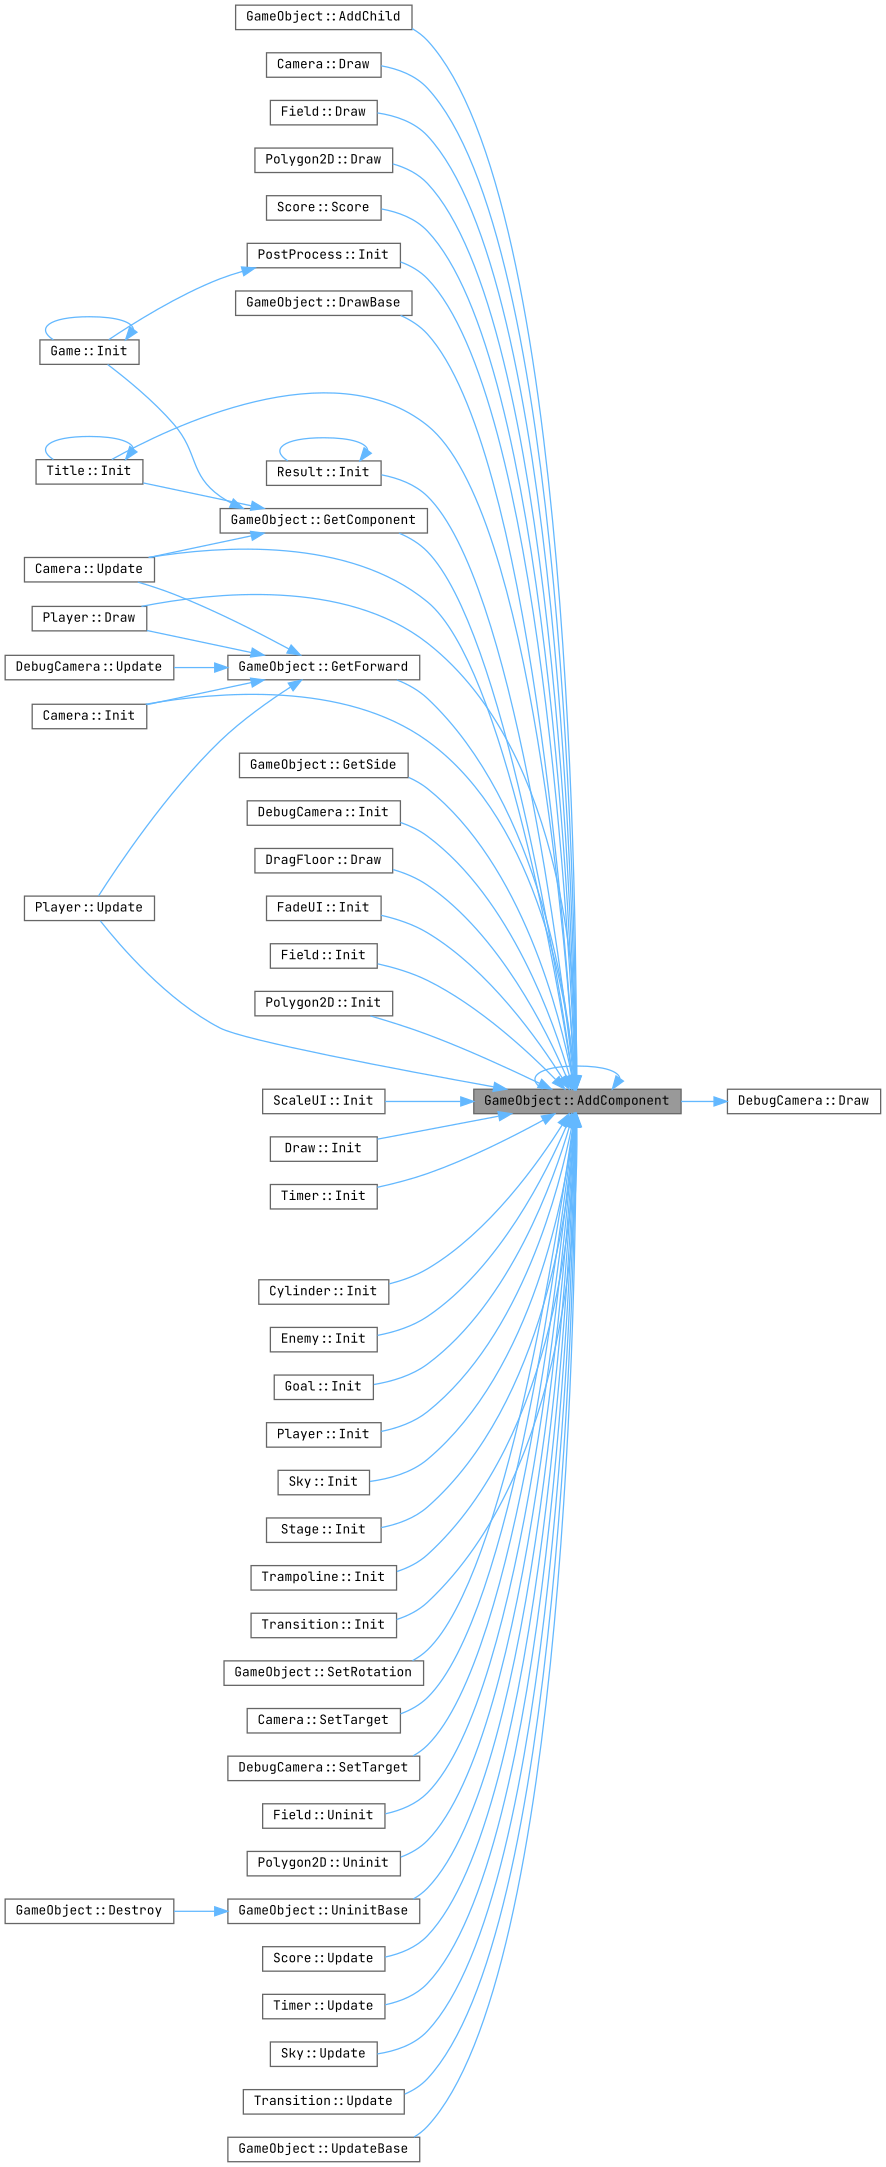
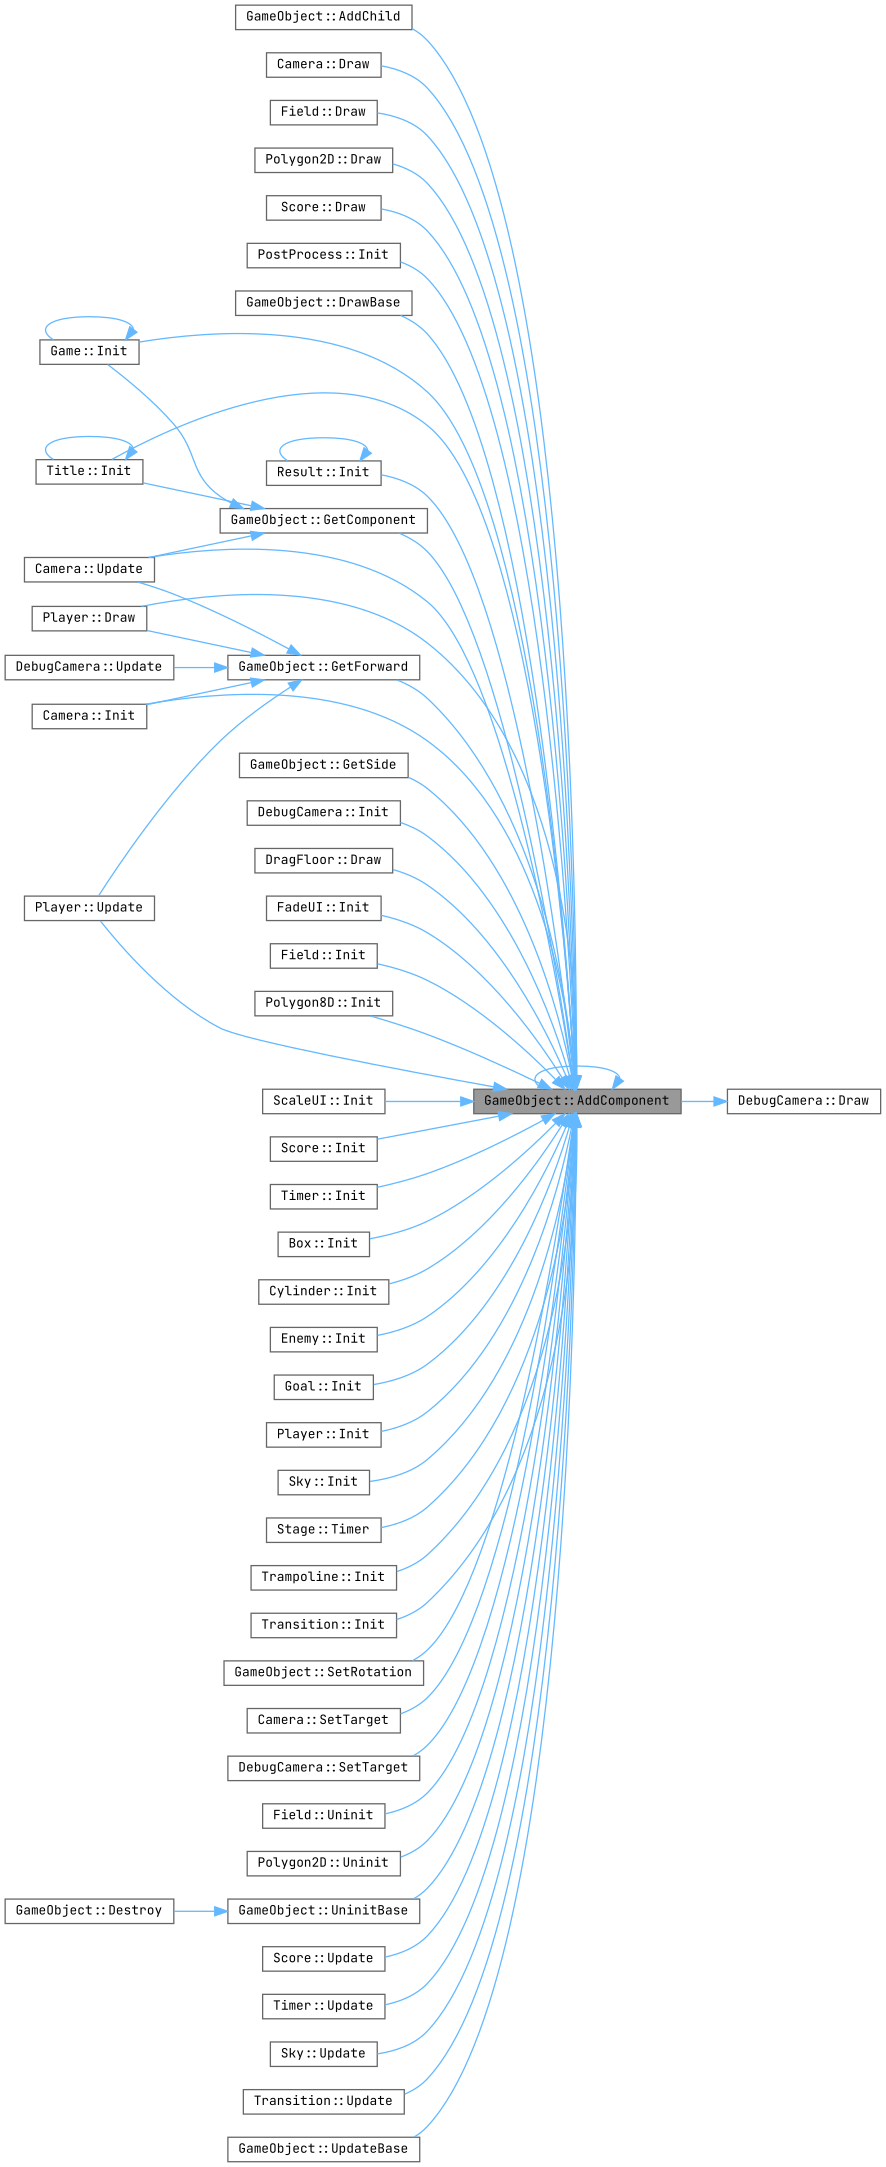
(324, 208) -> (324, 208)
(173, 301) -> (494, 527)
(324, 1004) -> (324, 1004)
(324, 1149) -> (324, 1149)
none -> (324, 1244)
(324, 1530) -> (324, 1530)
